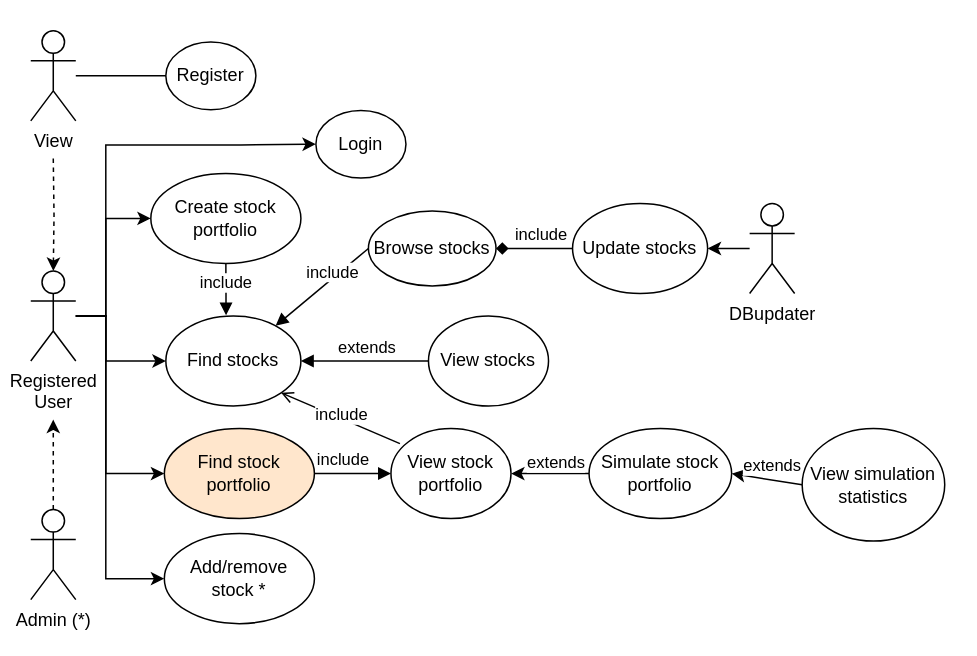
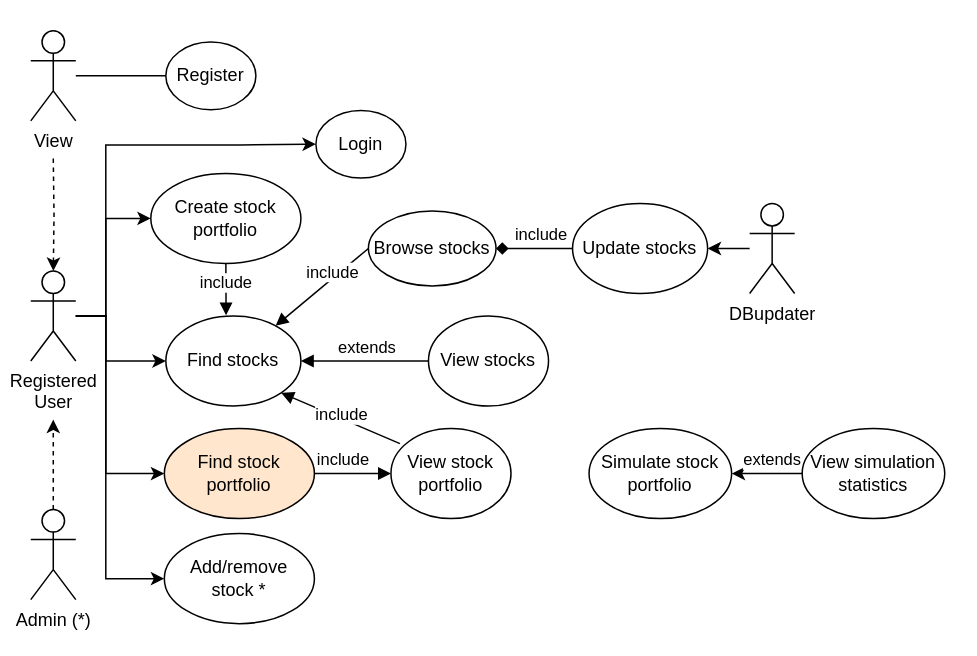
(290, 396) -> (293, 398)
(555, 473) -> none
(873, 485) -> (873, 473)
